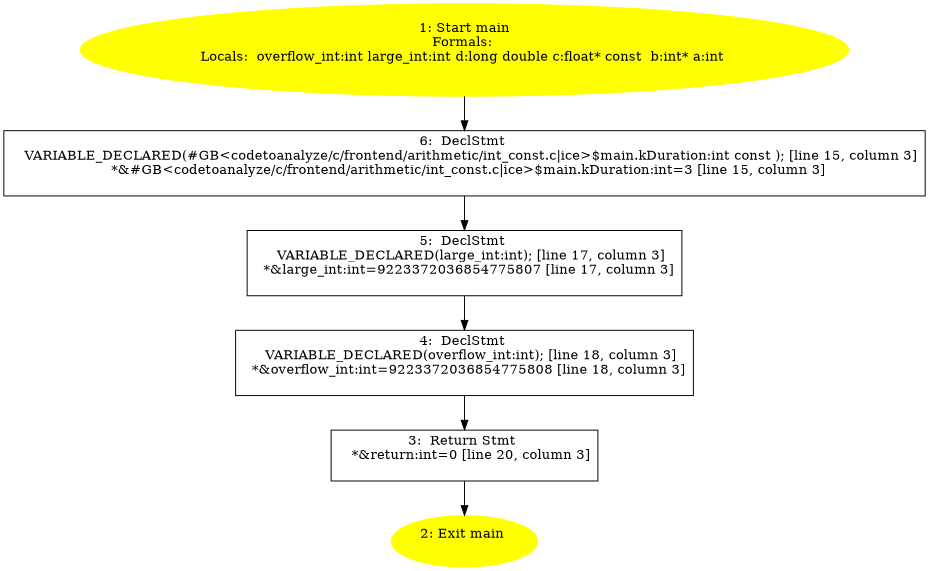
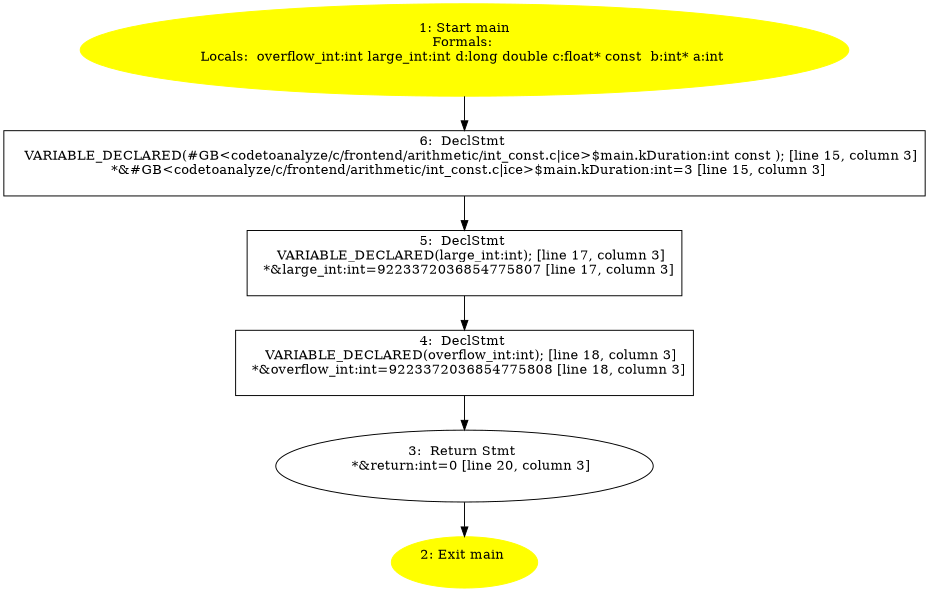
(465, 456) -> (465, 466)
